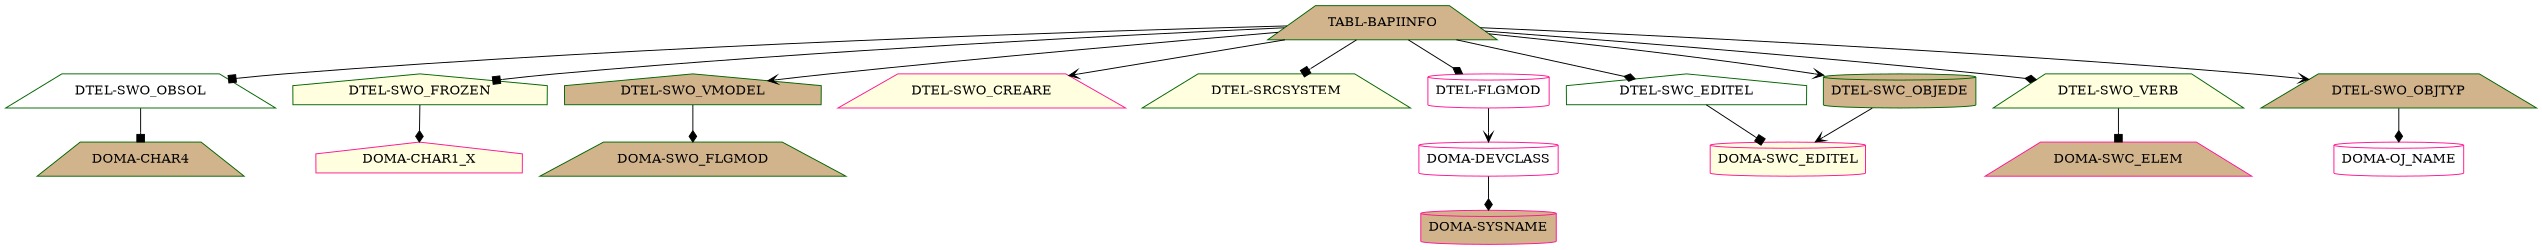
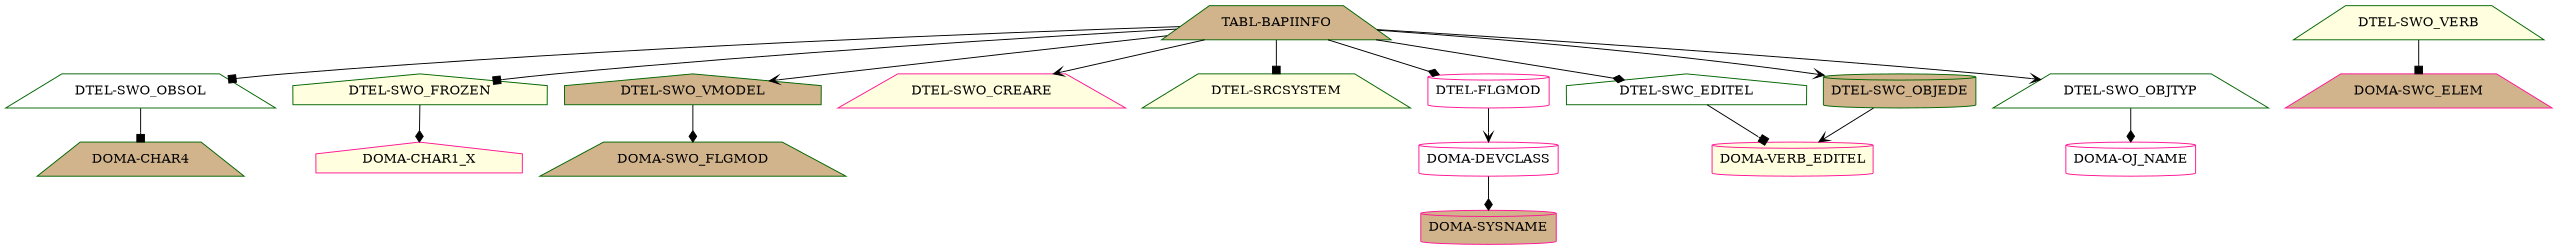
(1755, 53) -> none
(2399, 91) -> (2131, 91)
(1788, 159) -> (1793, 159)
